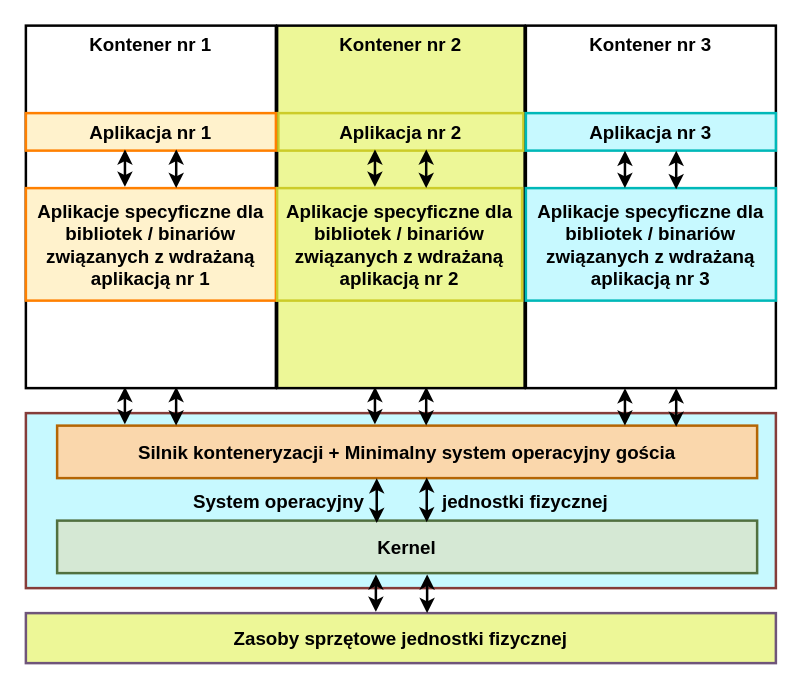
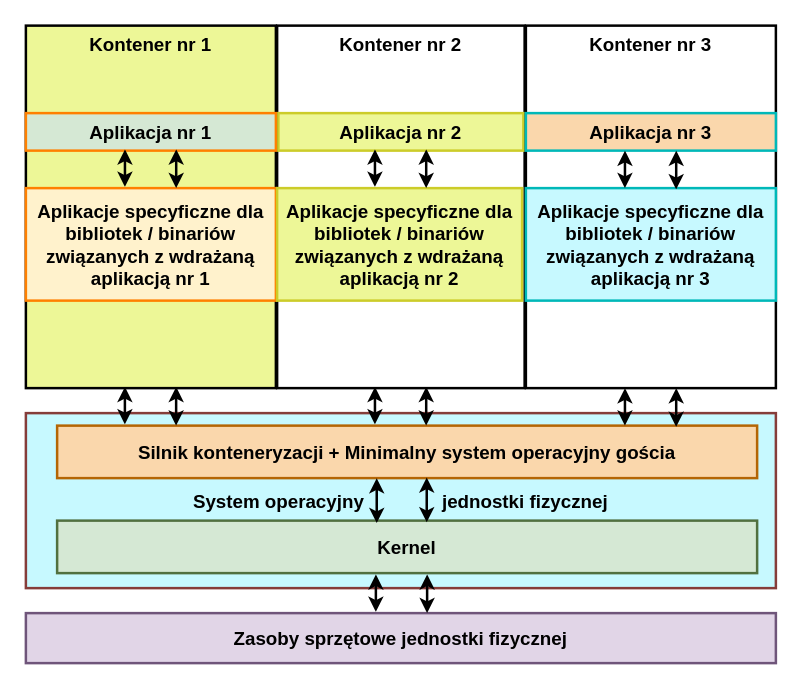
(151, 46) -> (151, 46)
(401, 46) -> (401, 46)
(151, 132) -> (151, 132)
(651, 132) -> (651, 132)
(401, 638) -> (401, 638)
